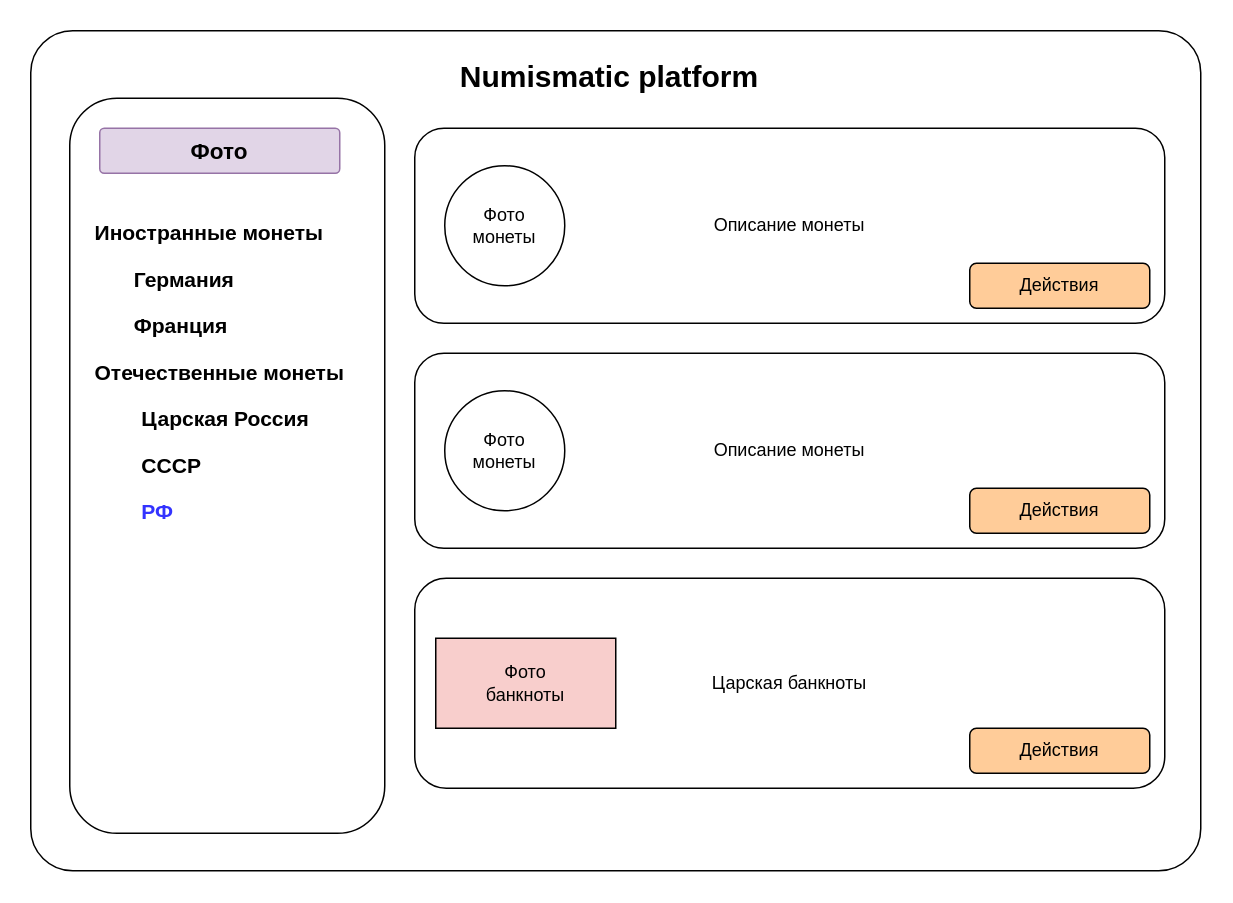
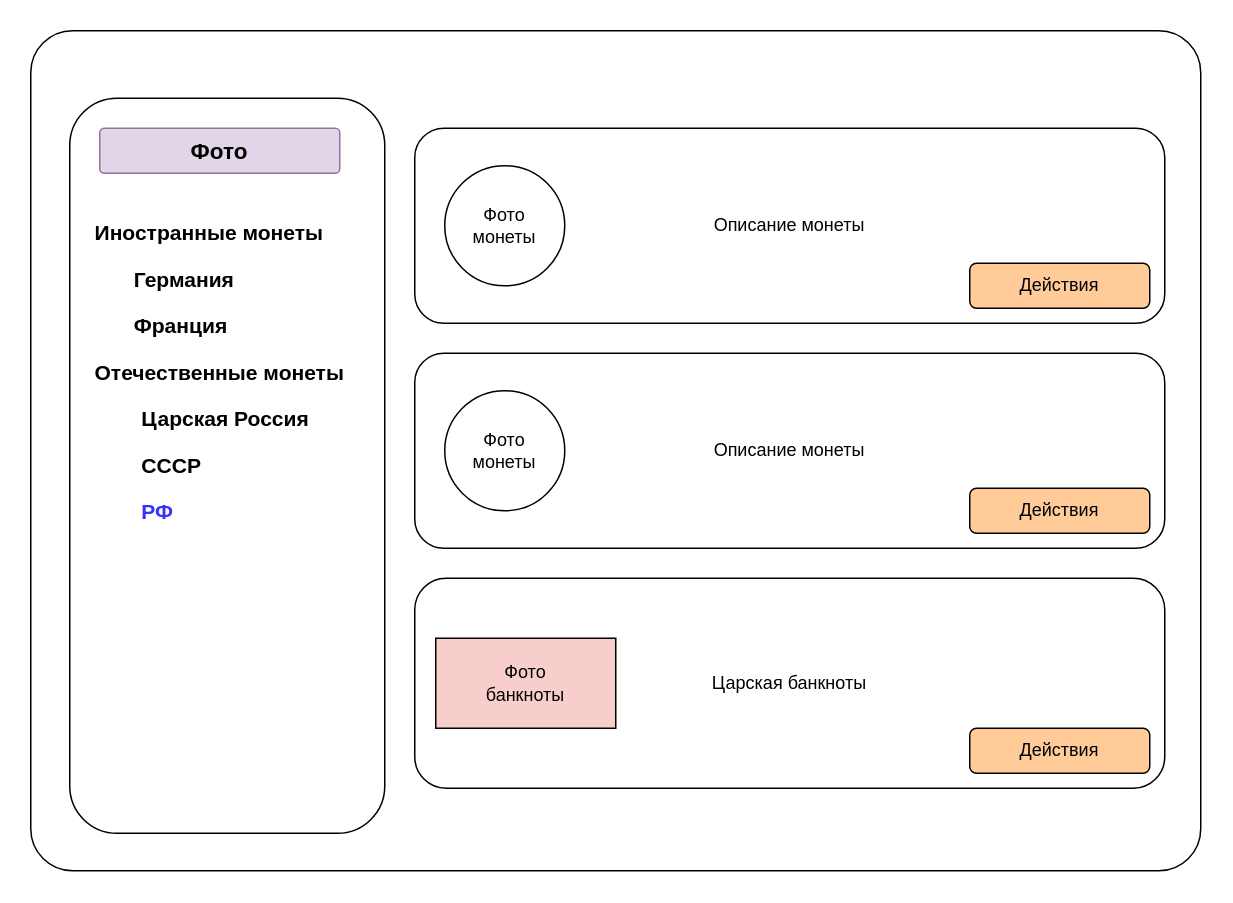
(610, 76) -> none
